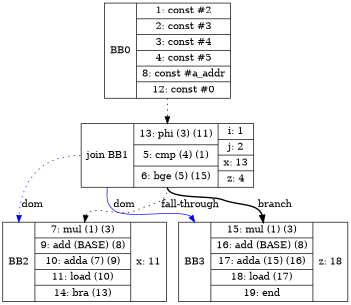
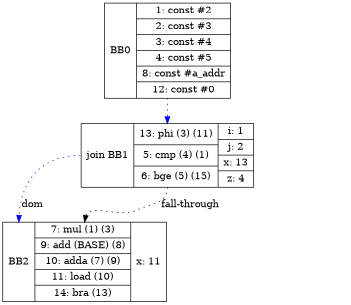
(167, 107) -> (167, 107)
(263, 262) -> none
